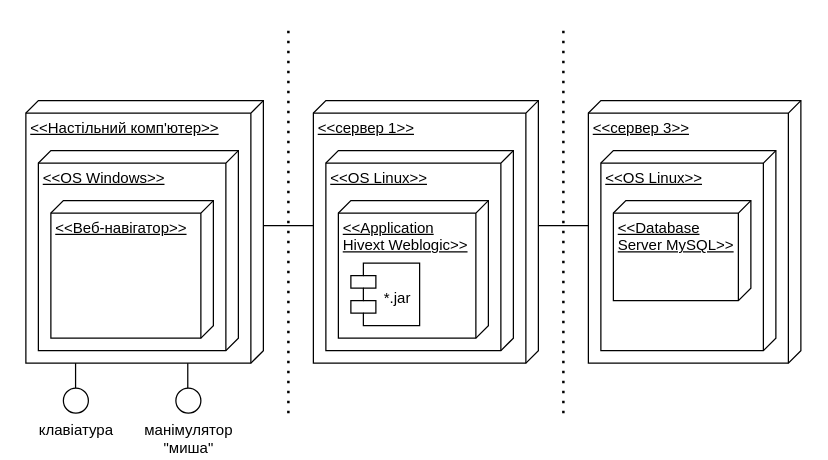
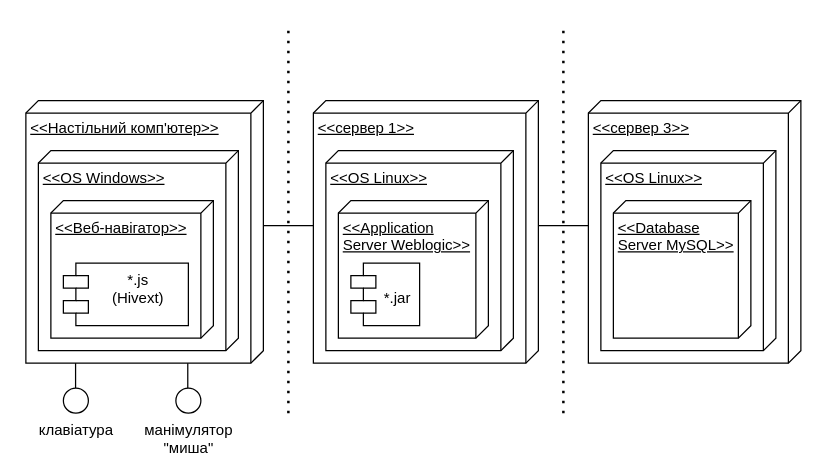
(407, 237) -> (409, 237)
(682, 251) -> (682, 269)
none -> (126, 294)
